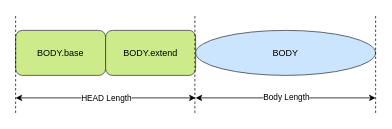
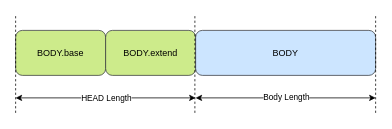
(285, 53) -> (285, 53)
